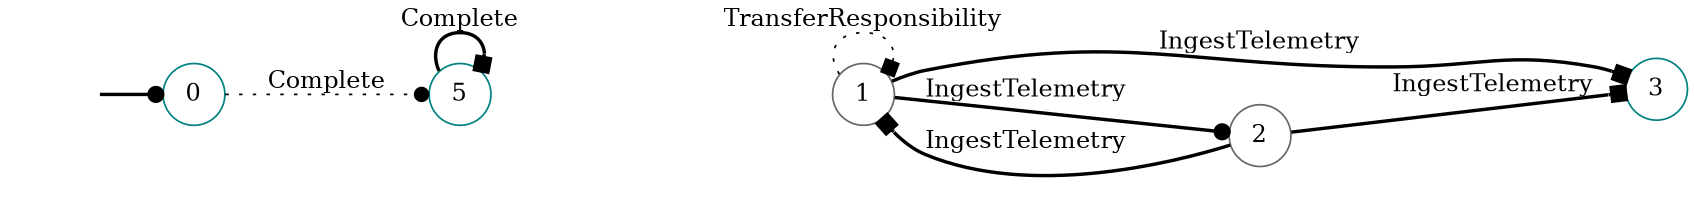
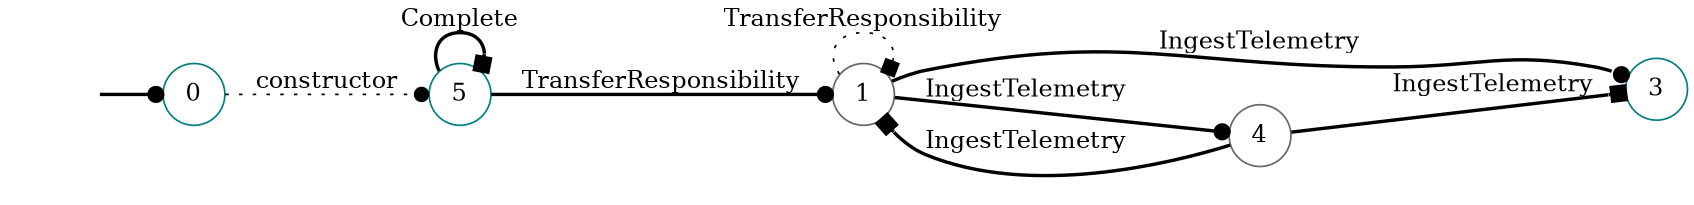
(1251, 61) -> (1251, 61)
(327, 82) -> (327, 82)
none -> (655, 94)
(1260, 136) -> (1260, 136)
